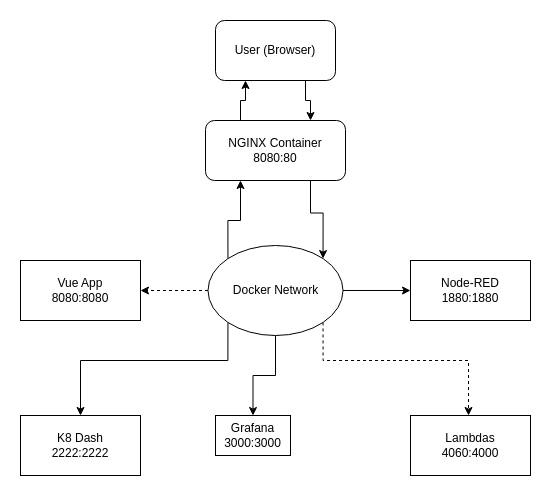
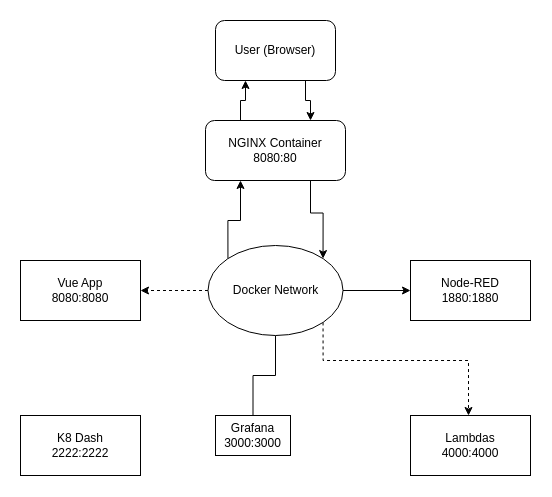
(150, 361) -> none
(253, 407) -> (253, 409)
(471, 446) -> (471, 446)
